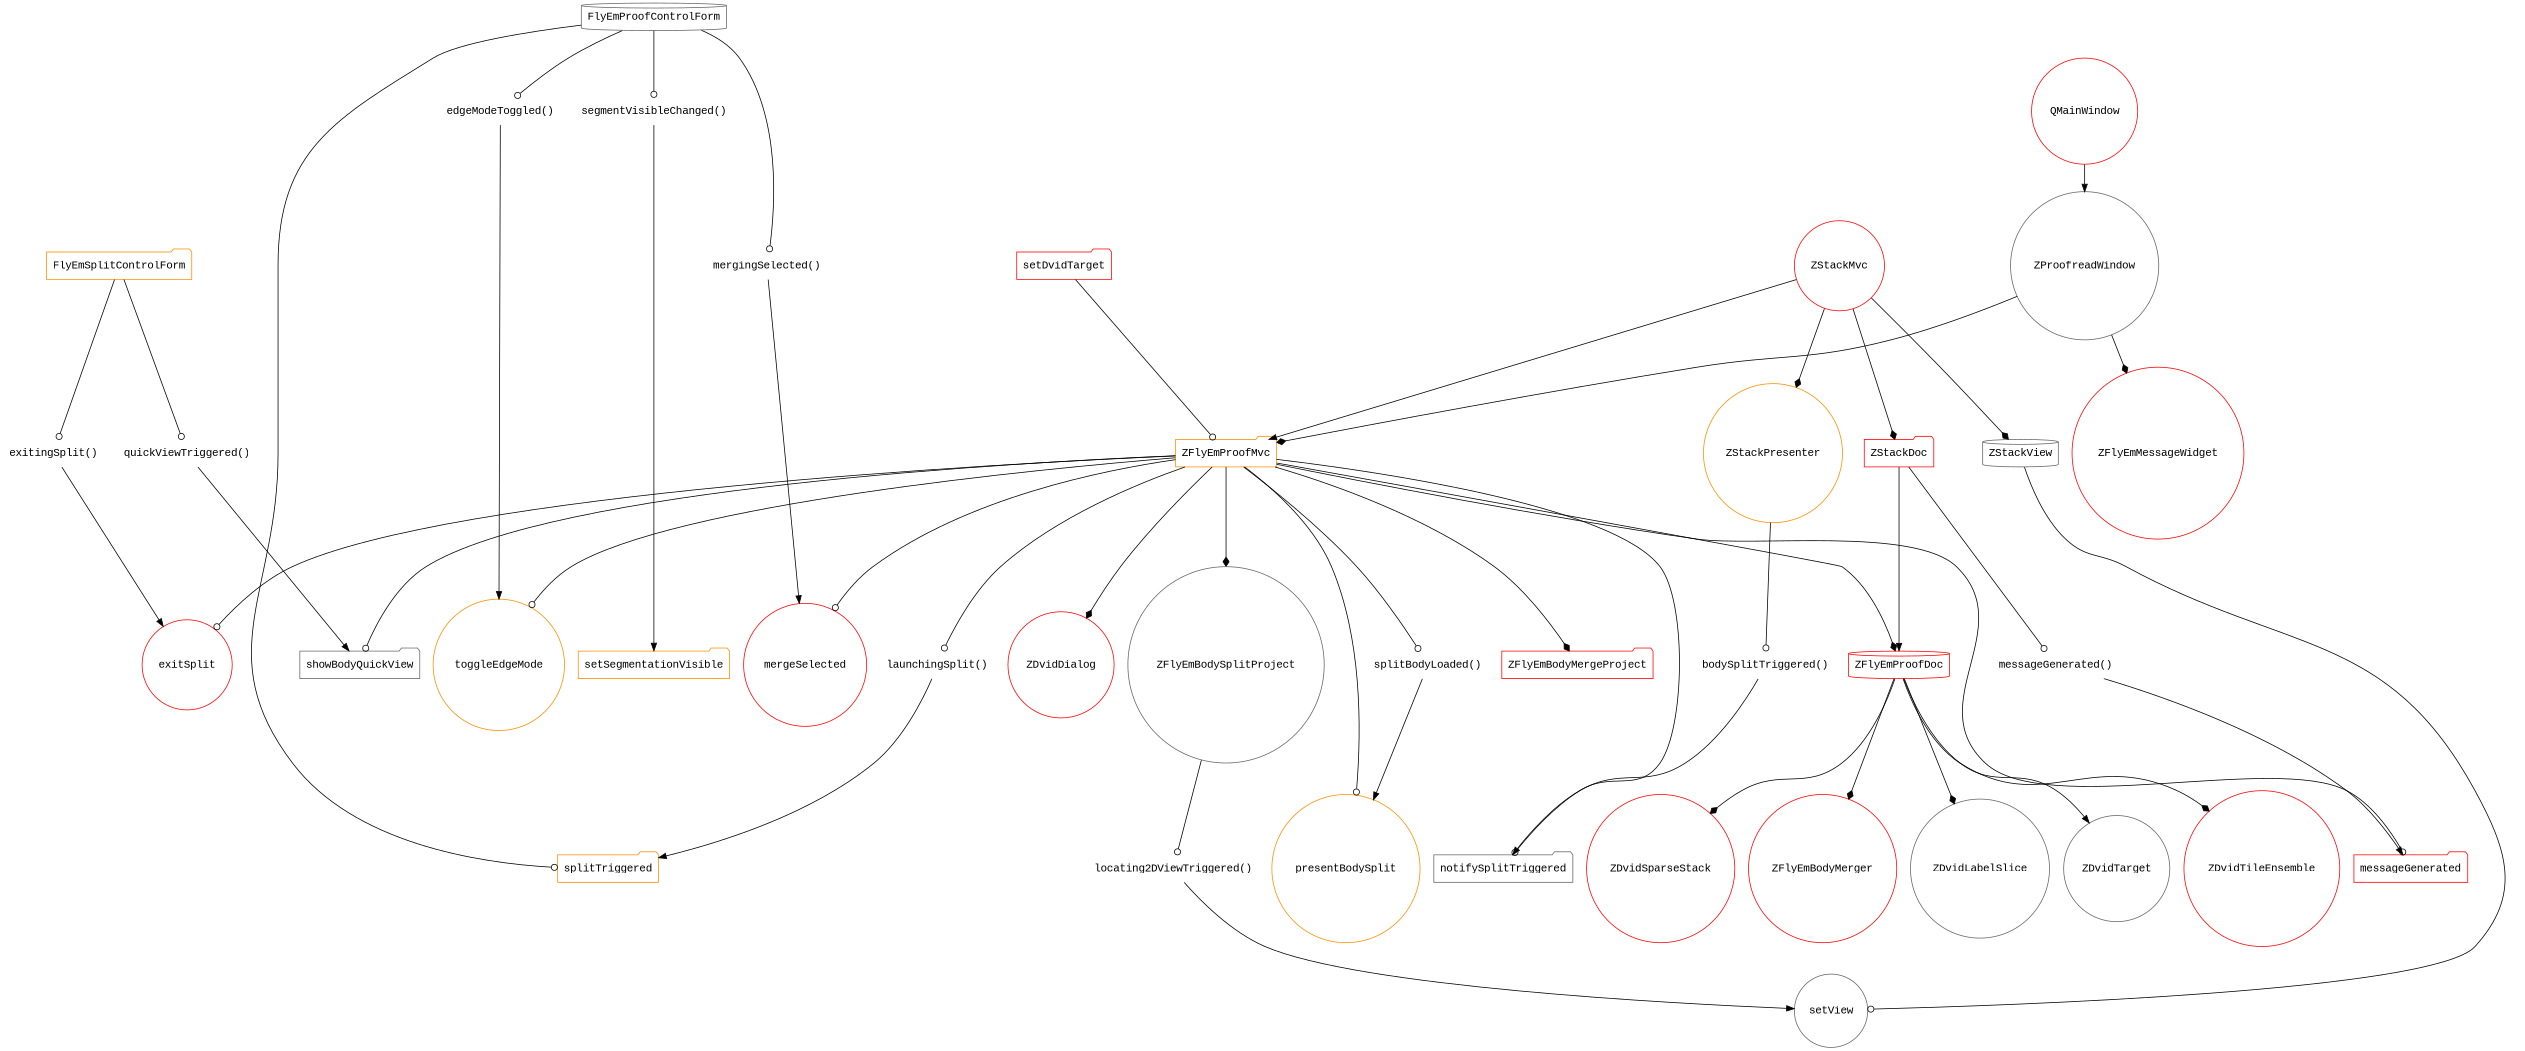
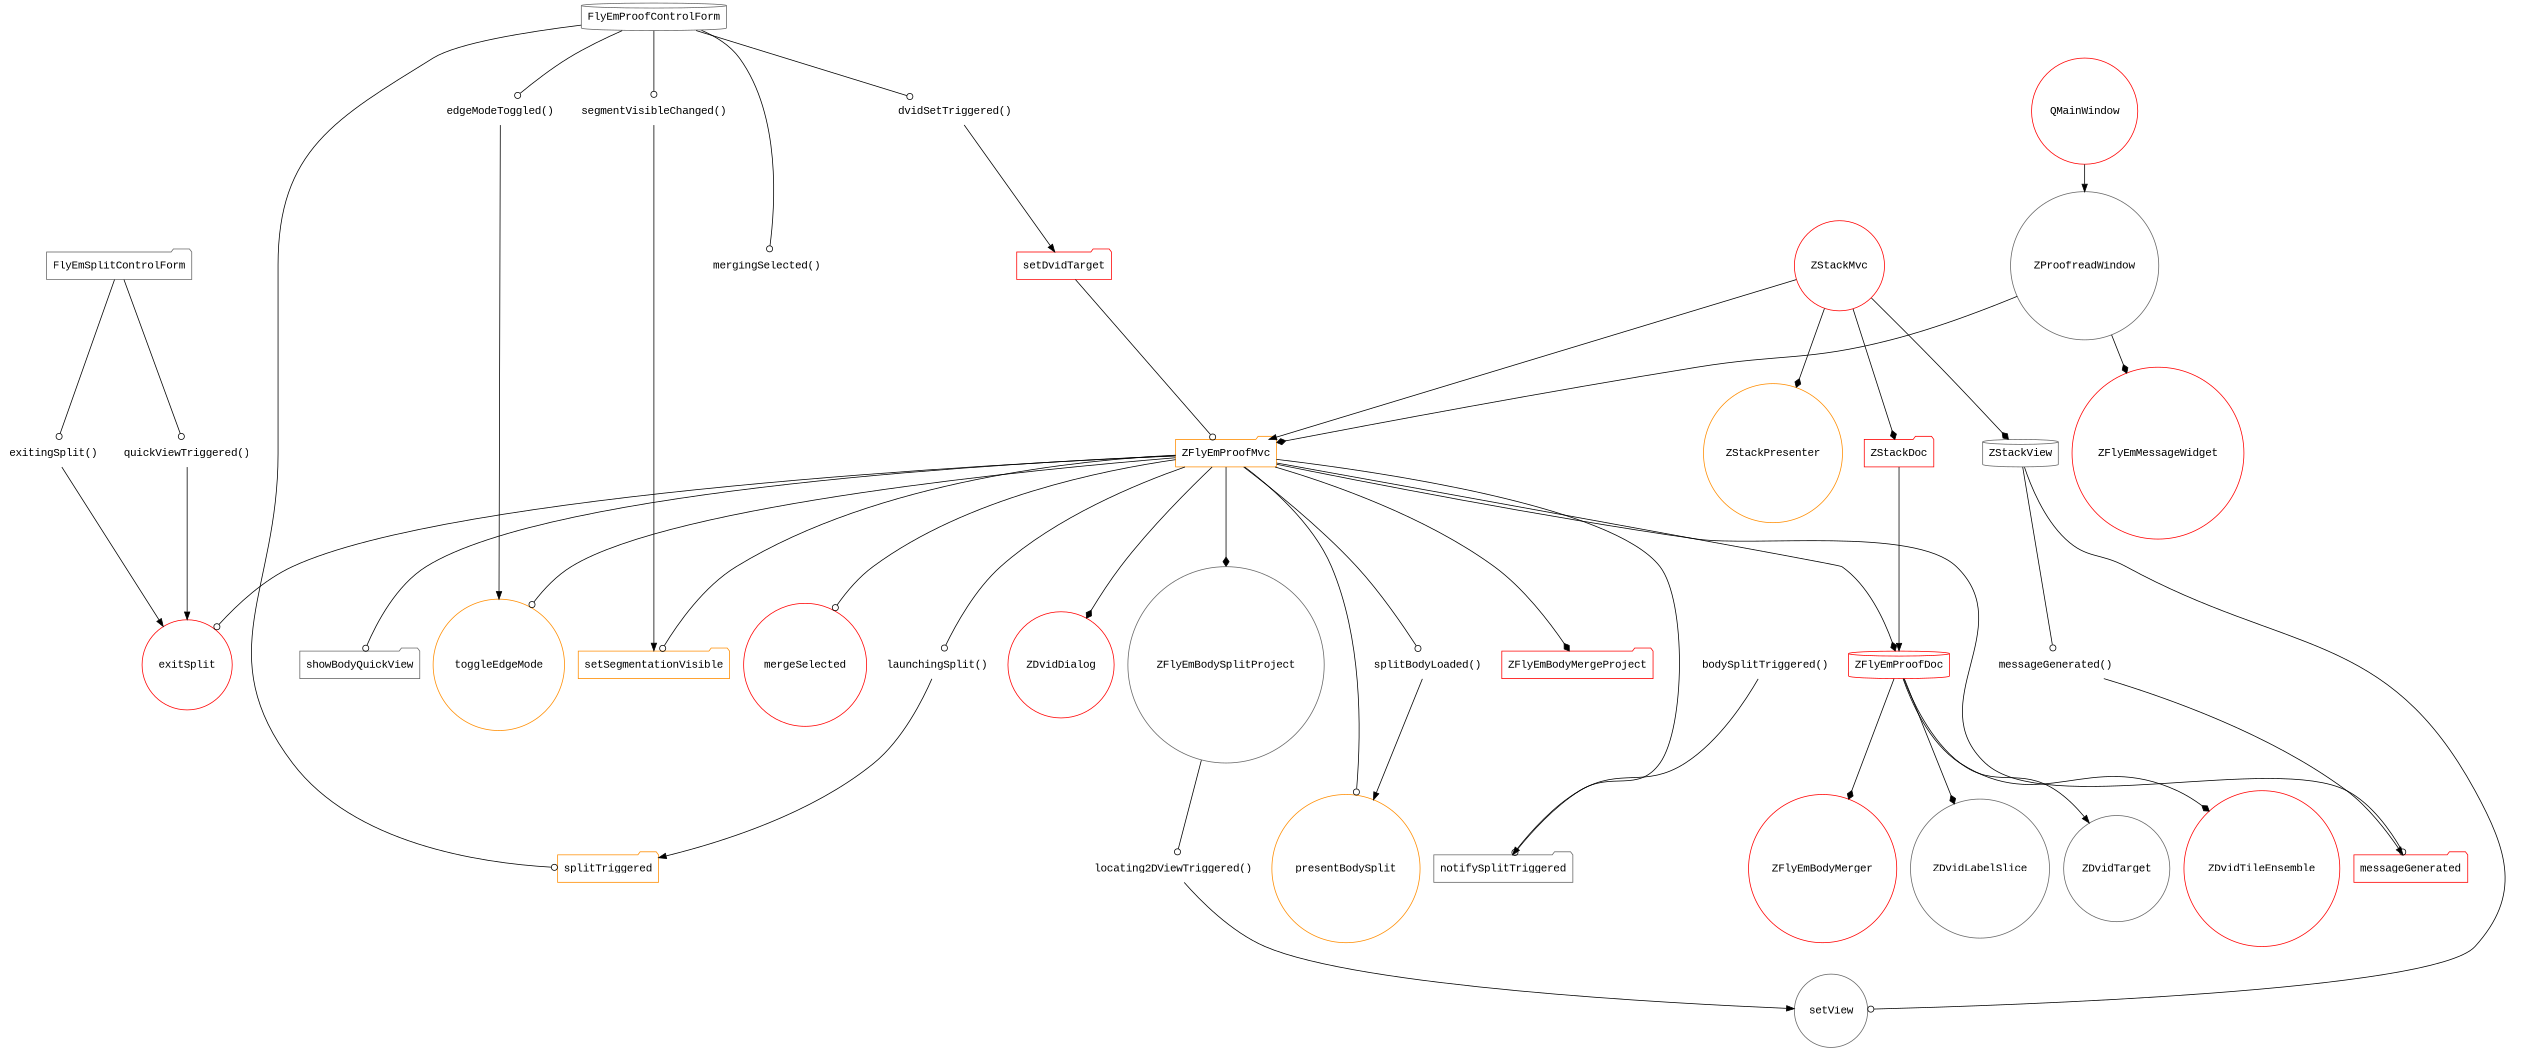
none -> (955, 111)
(119, 266) -> (119, 266)
(783, 438) -> none
none -> (897, 499)
(1975, 557) -> (2038, 556)
(275, 560) -> (187, 539)
(1768, 584) -> none
(1661, 869) -> none
